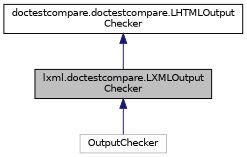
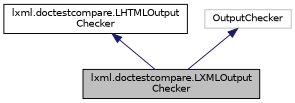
(123, 19) -> (96, 19)
(123, 121) -> (209, 52)
